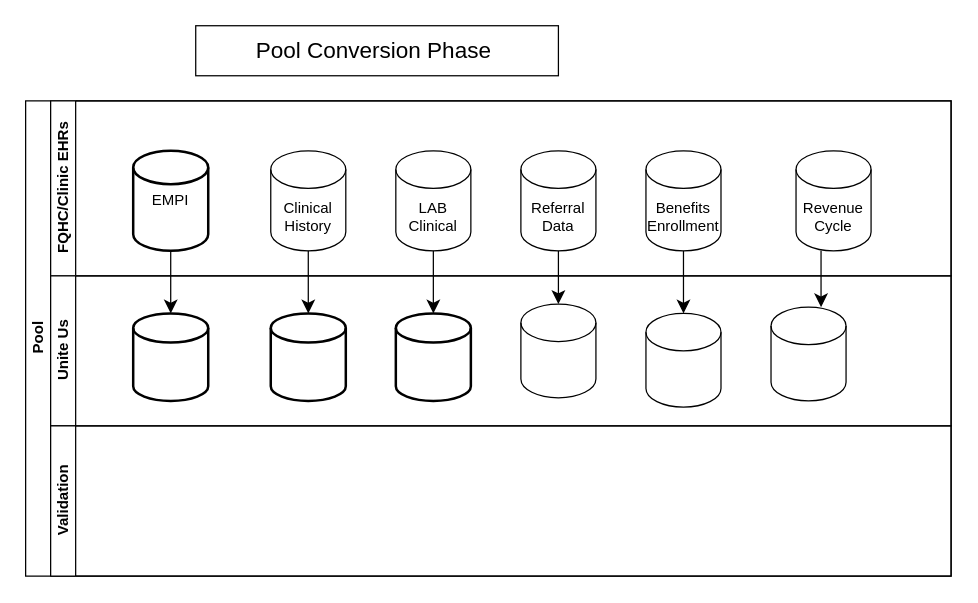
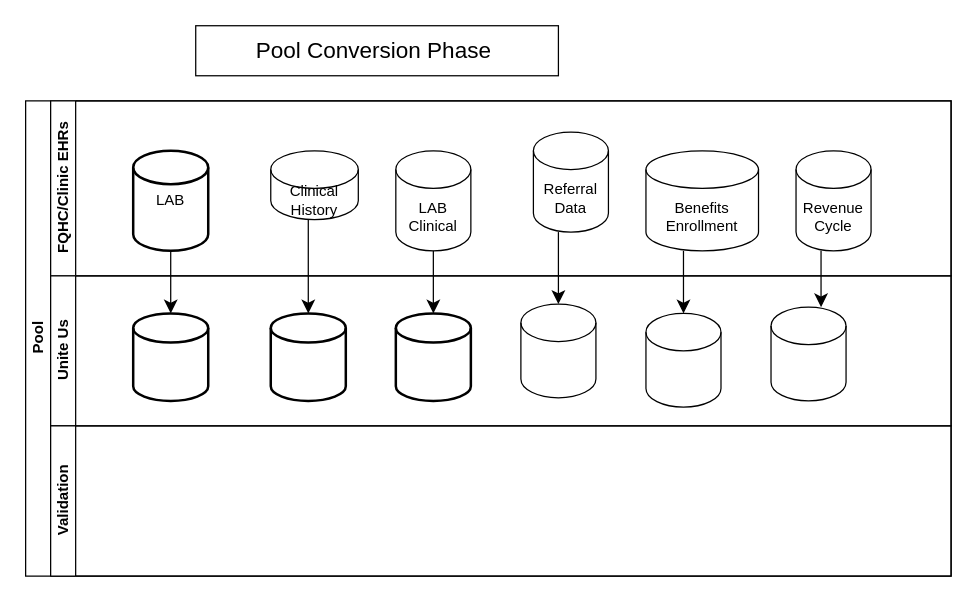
(171, 201) -> (171, 201)
(308, 201) -> (314, 185)
(558, 201) -> (571, 182)
(683, 201) -> (702, 201)
